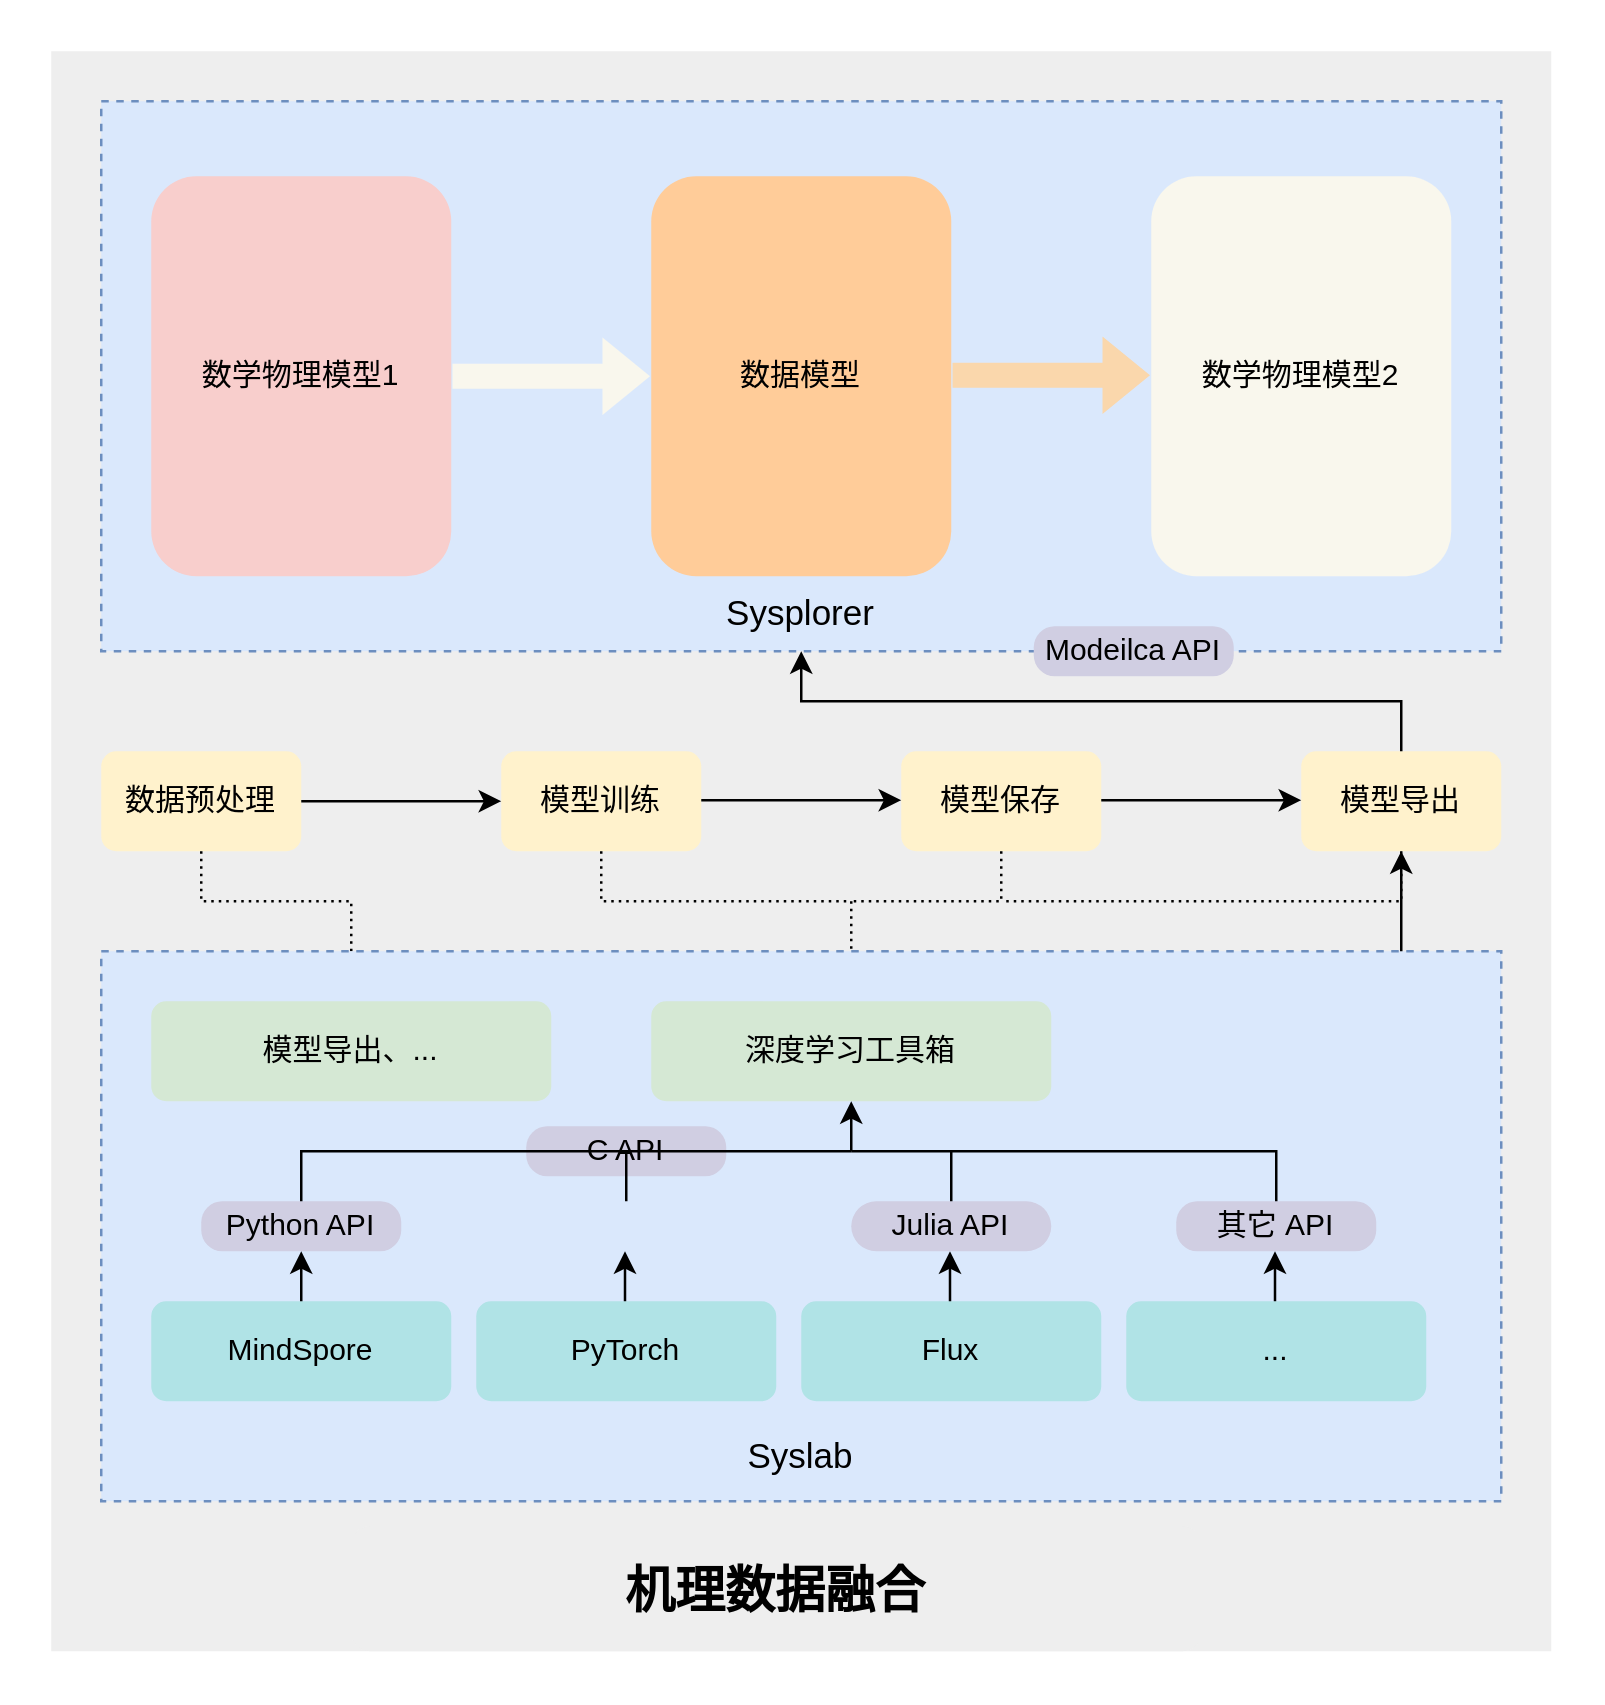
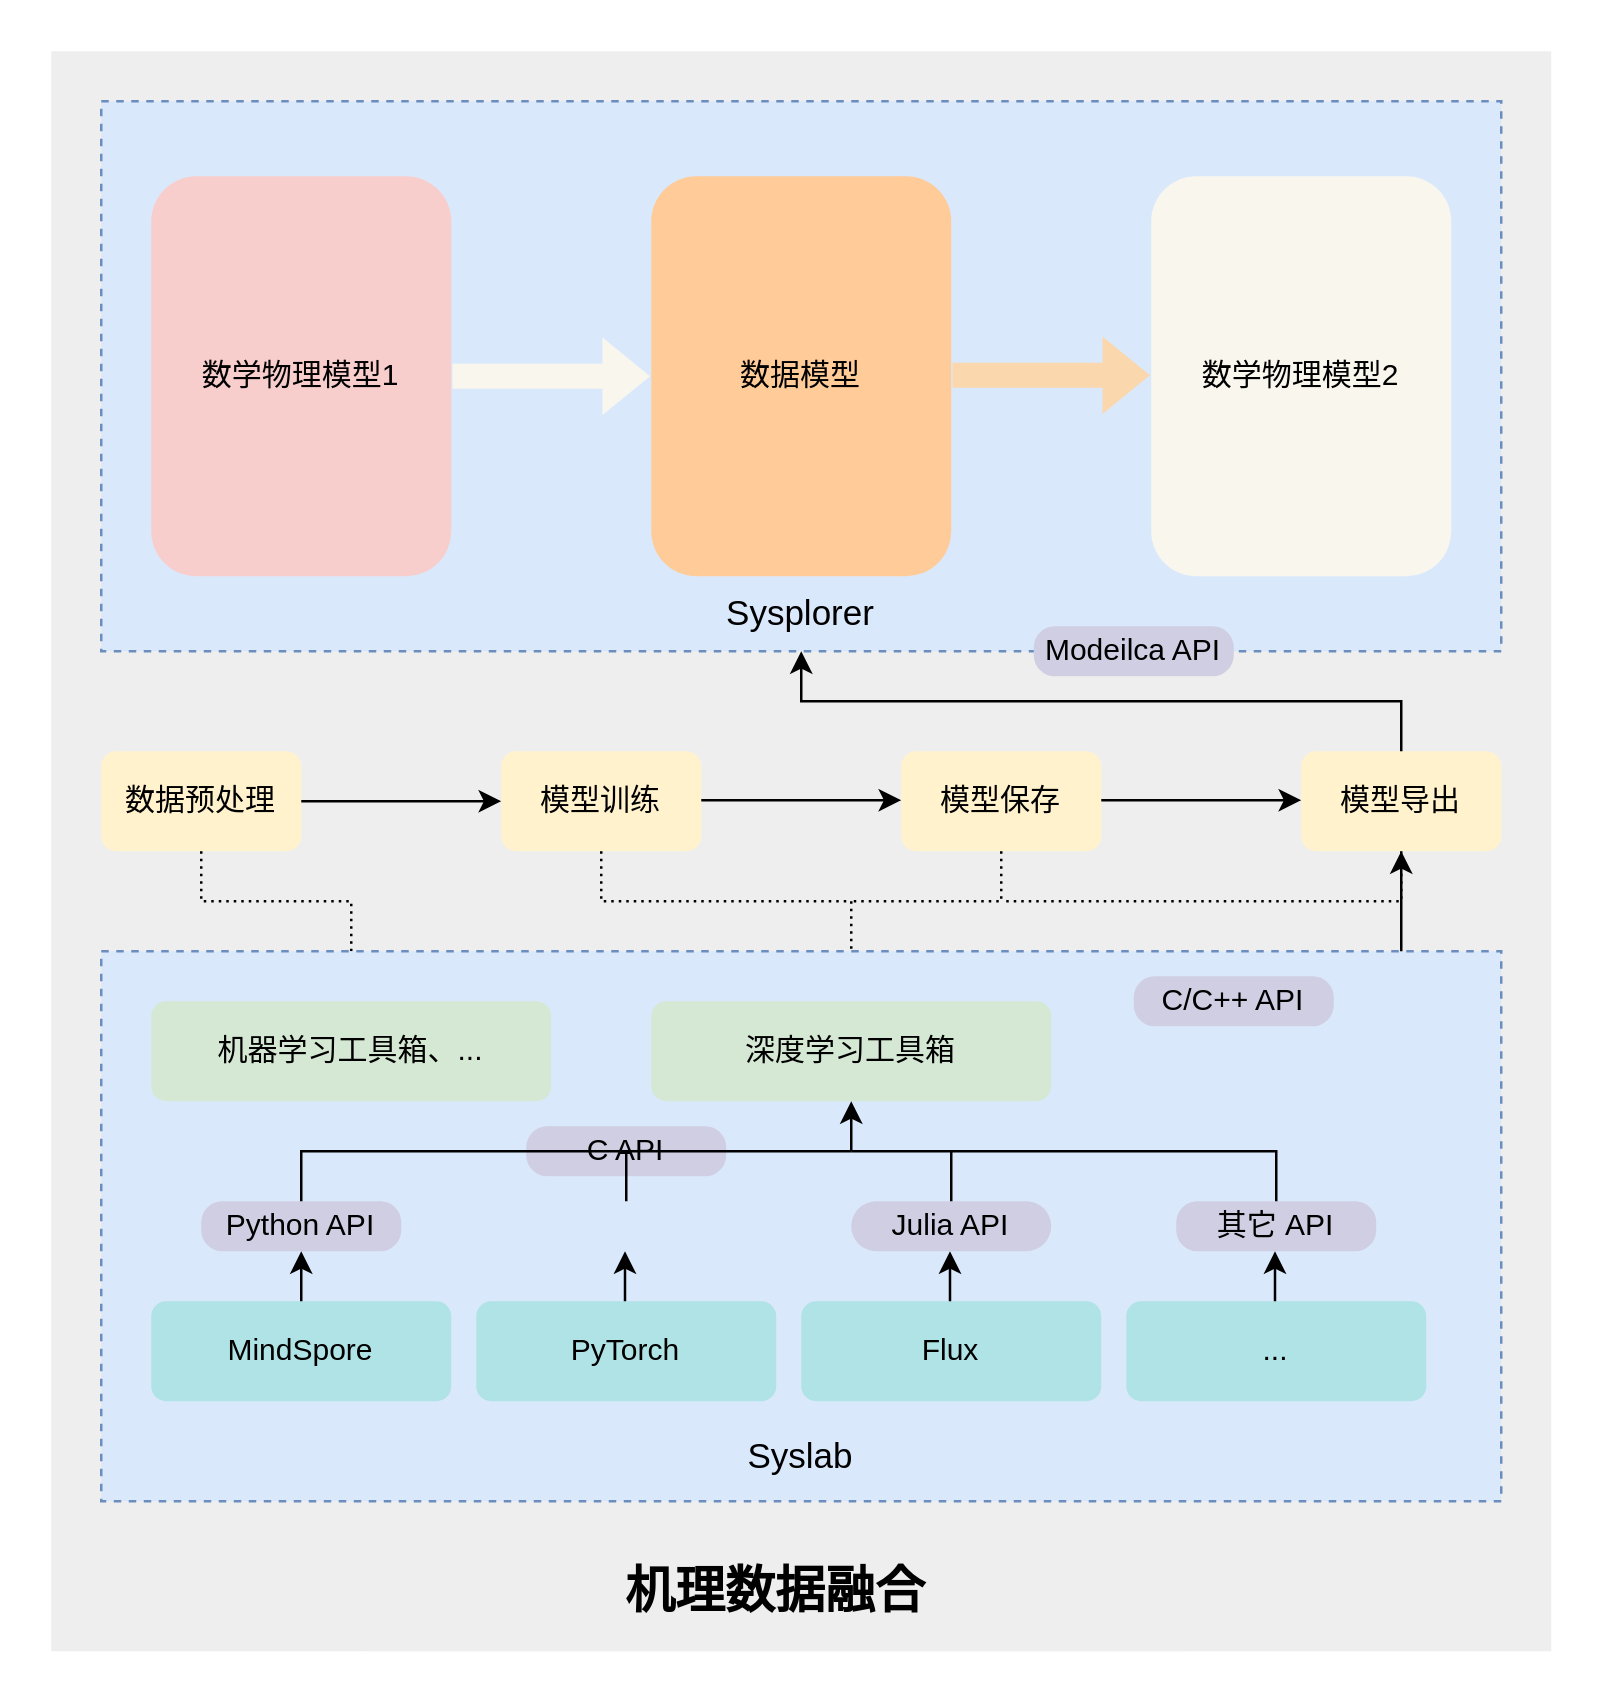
none -> (1234, 1001)
(351, 1051) -> (351, 1051)
